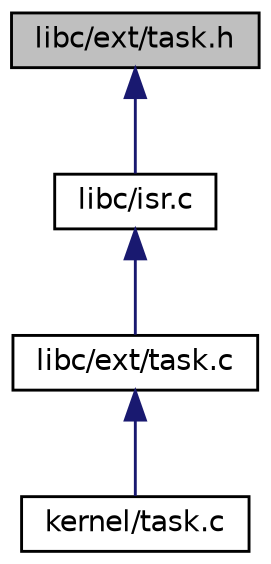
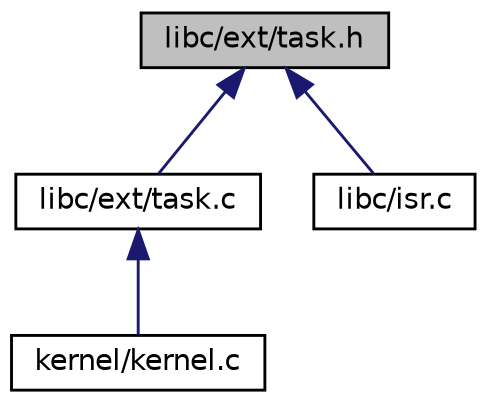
(135, 297) -> (192, 133)
(135, 524) -> (138, 363)
